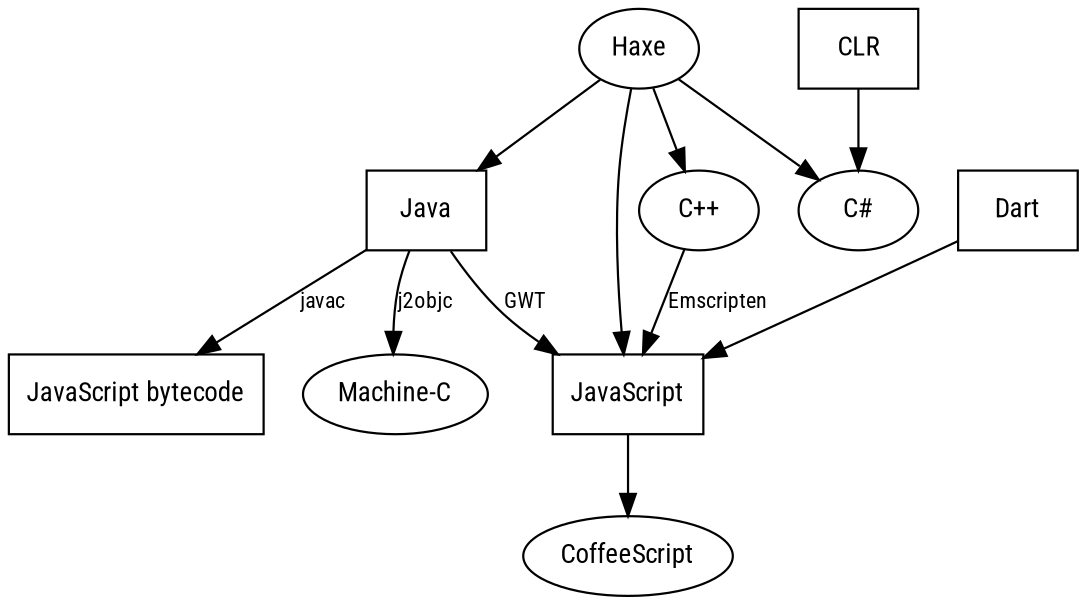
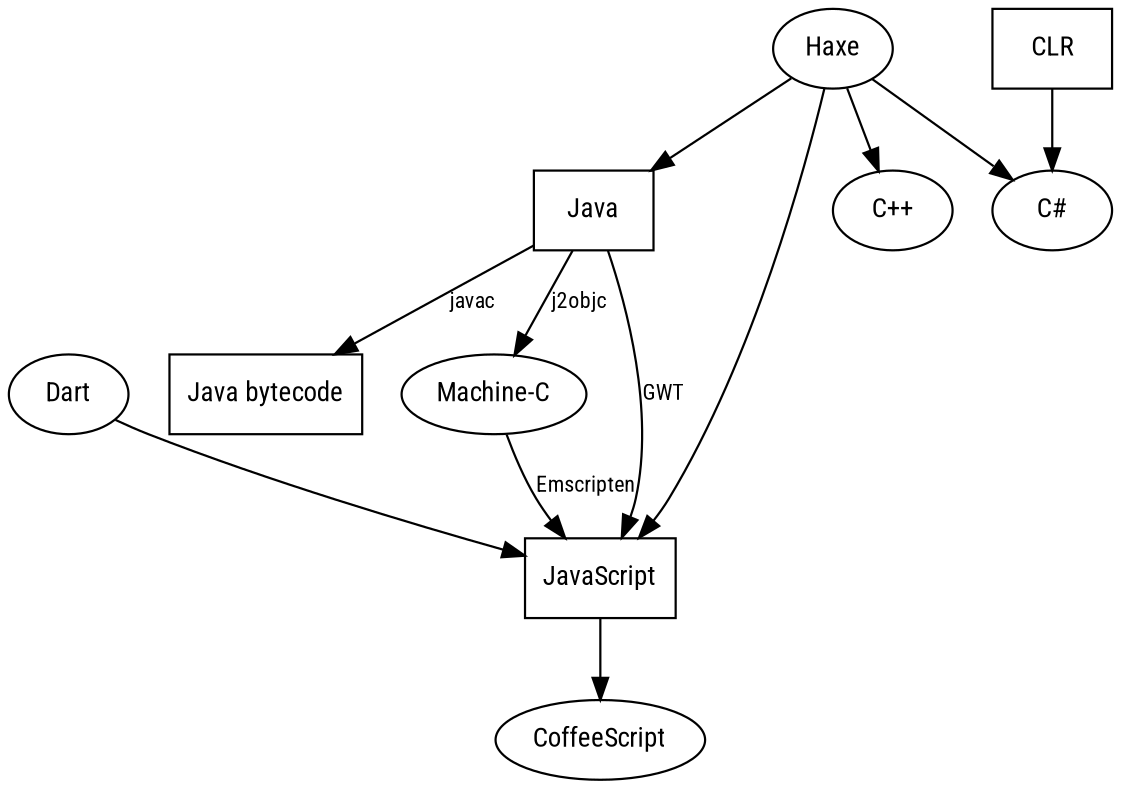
(1018, 210) -> (69, 394)
(668, 292) -> (526, 479)
(136, 394) -> (266, 394)
